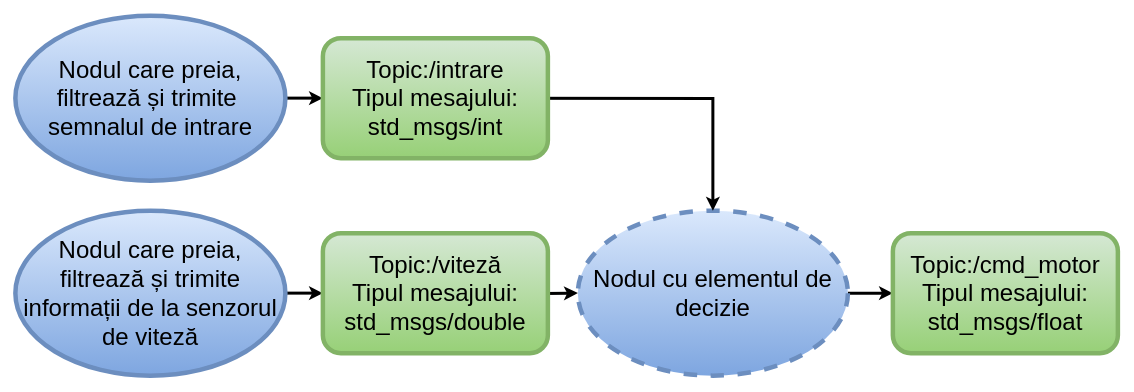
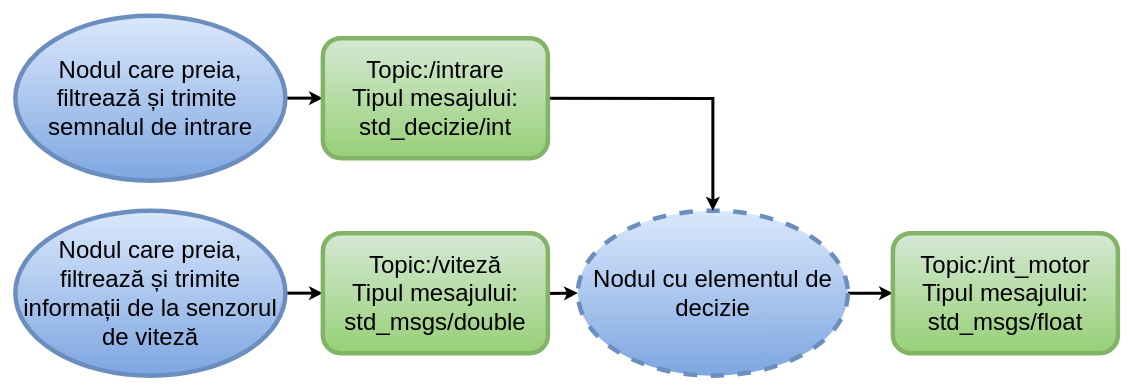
(435, 98) -> (435, 98)
(1005, 293) -> (1005, 293)
